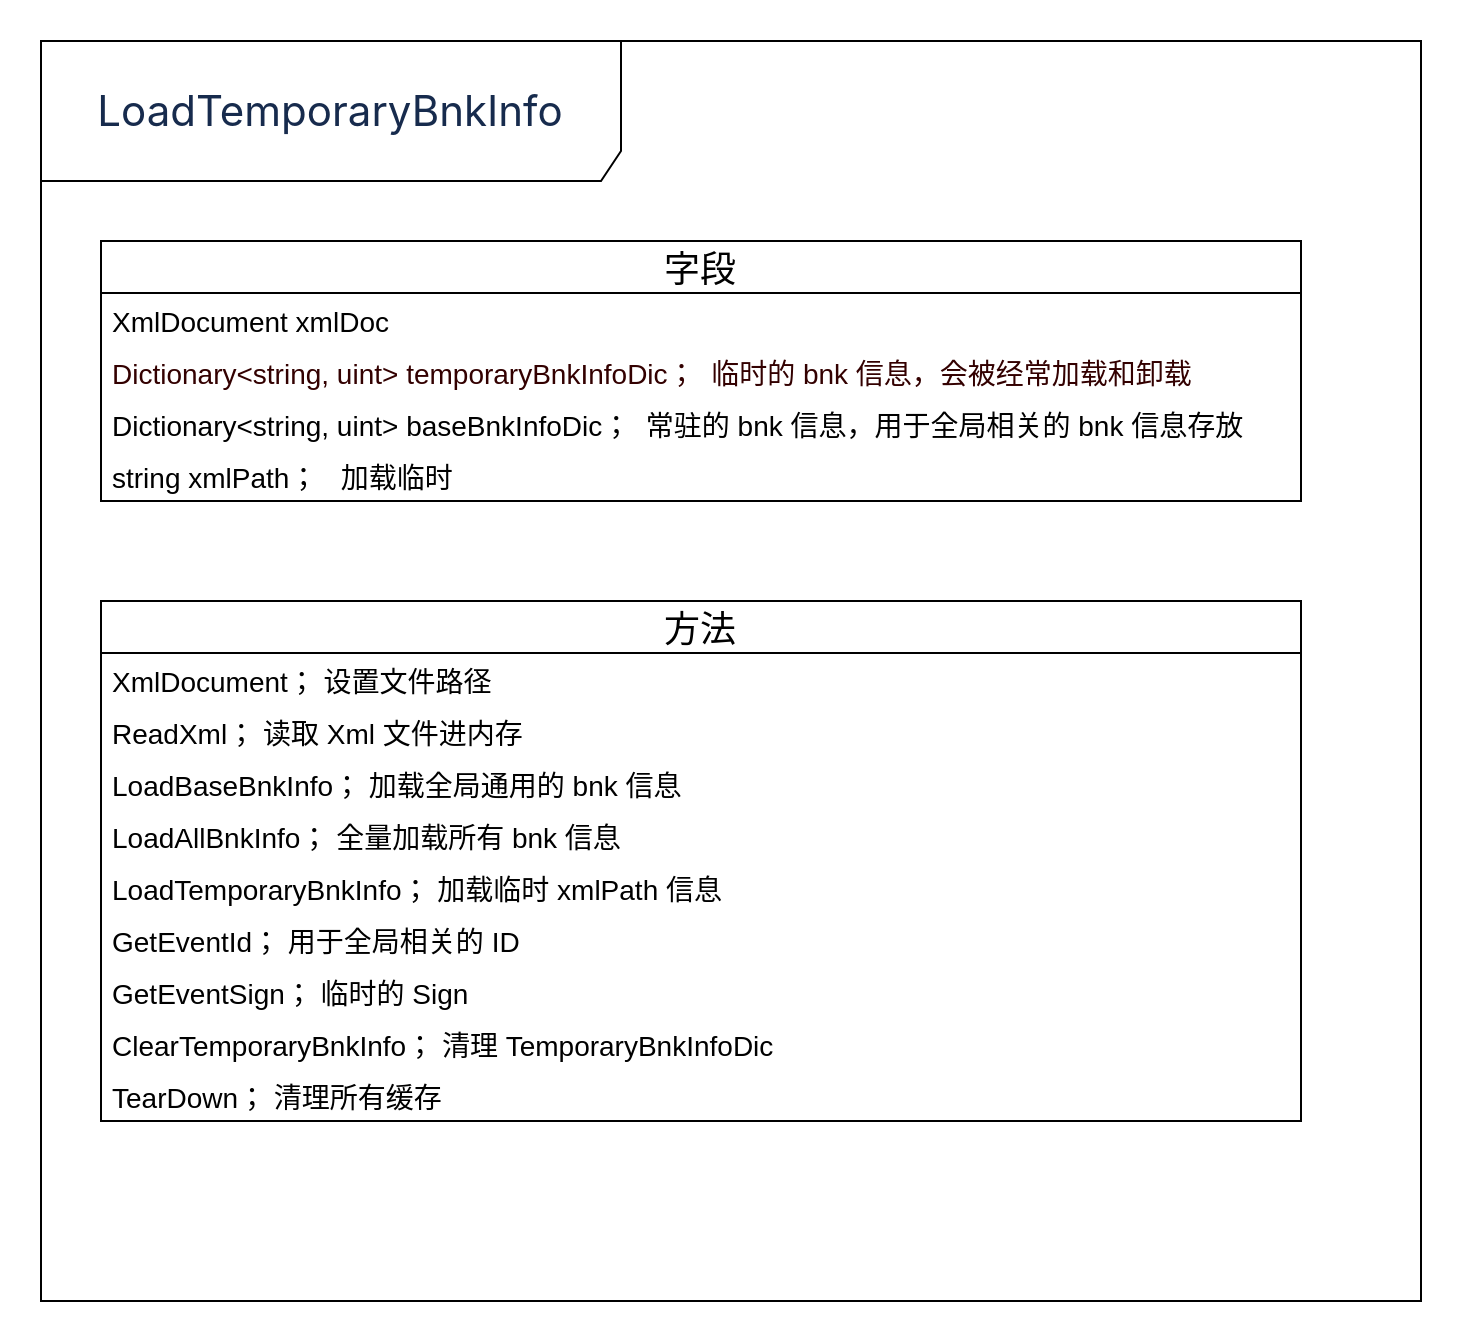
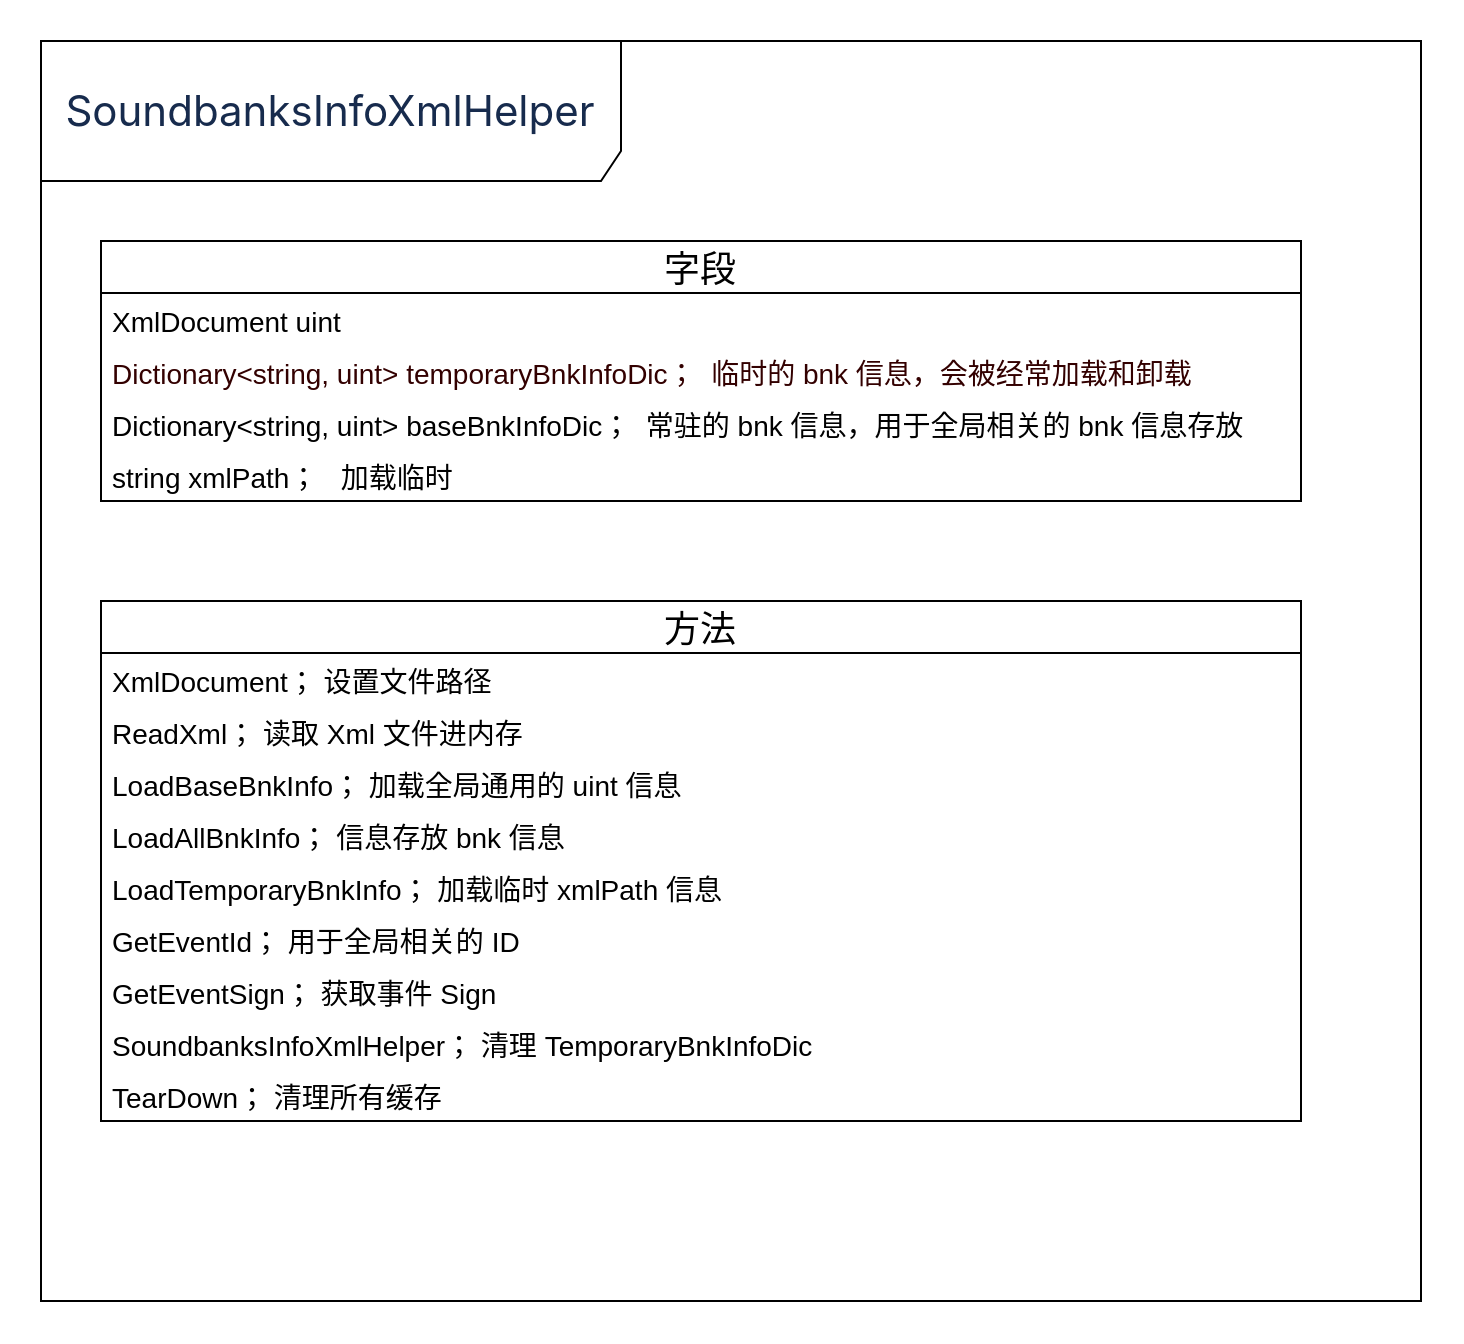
(331, 111) -> (331, 111)
(242, 323) -> (227, 323)
(406, 787) -> (410, 787)
(377, 839) -> (349, 839)
(295, 995) -> (309, 995)
(469, 1047) -> (481, 1047)
